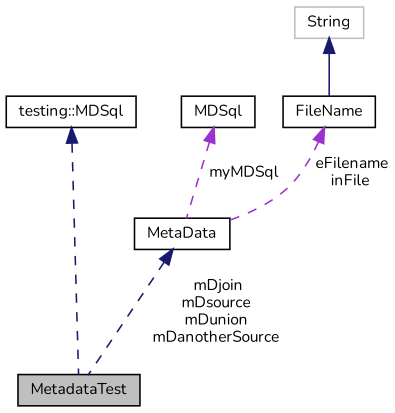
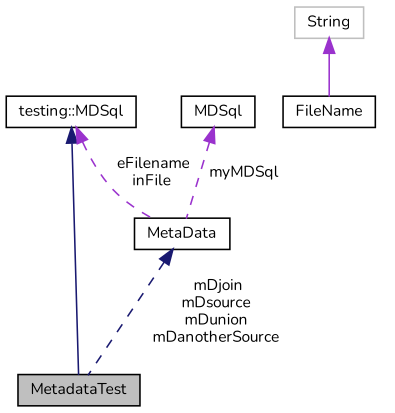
(329, 75) -> (329, 75)
(284, 191) -> (111, 187)
(75, 259) -> (75, 259)
